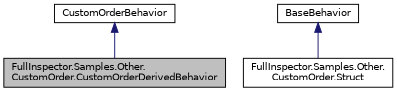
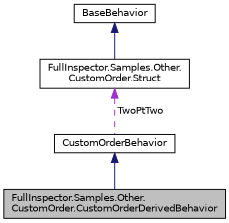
none -> (115, 116)
